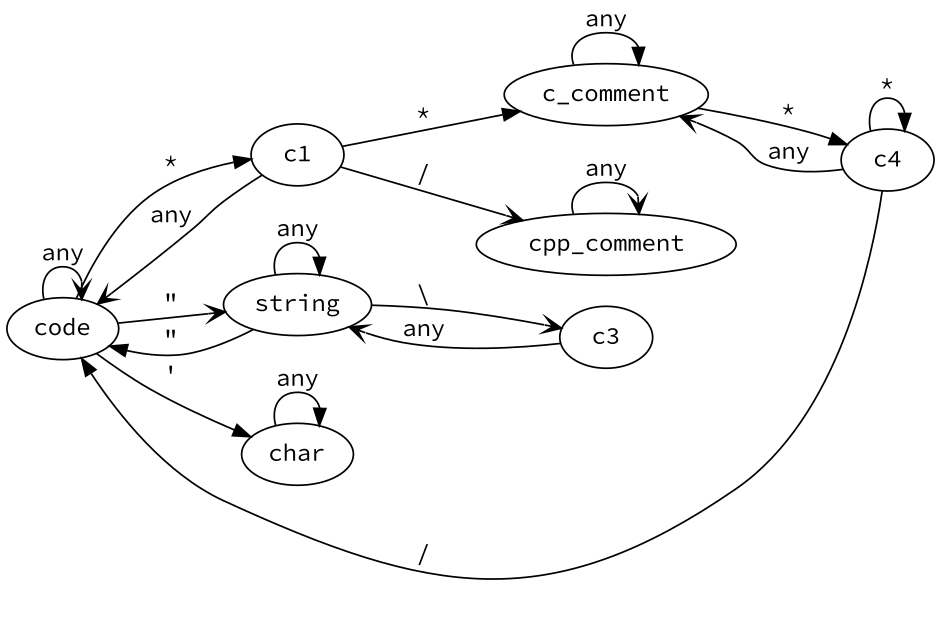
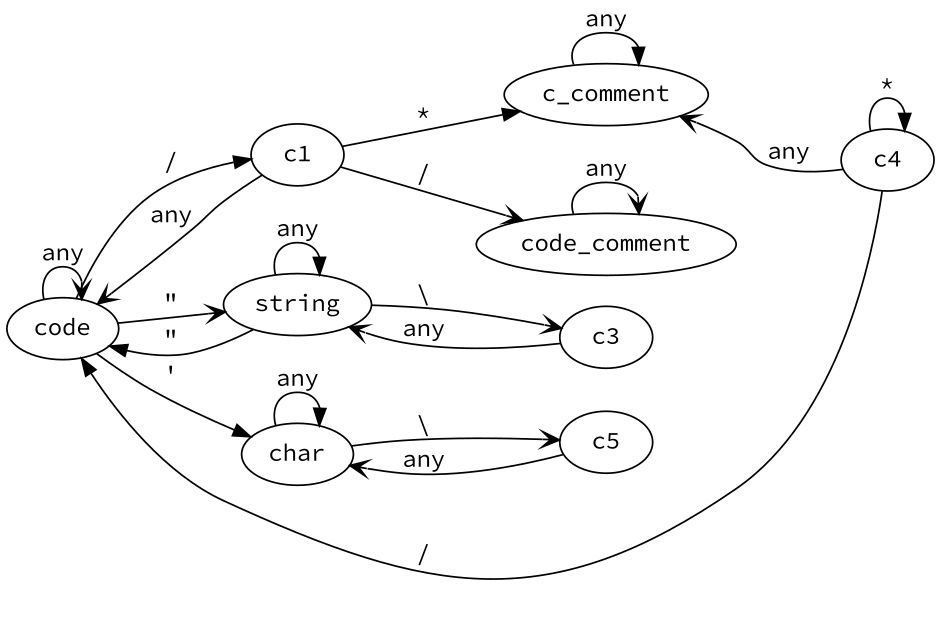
(765, 121) -> none
(171, 163) -> (171, 163)
(606, 244) -> (606, 244)
none -> (606, 442)
